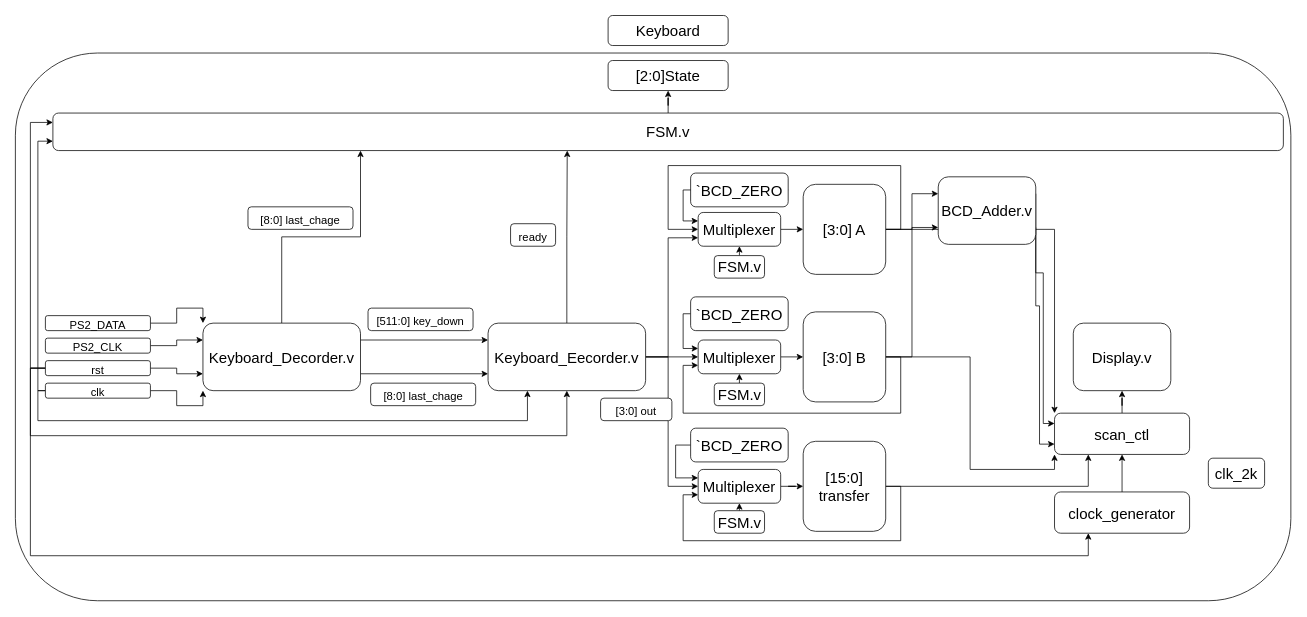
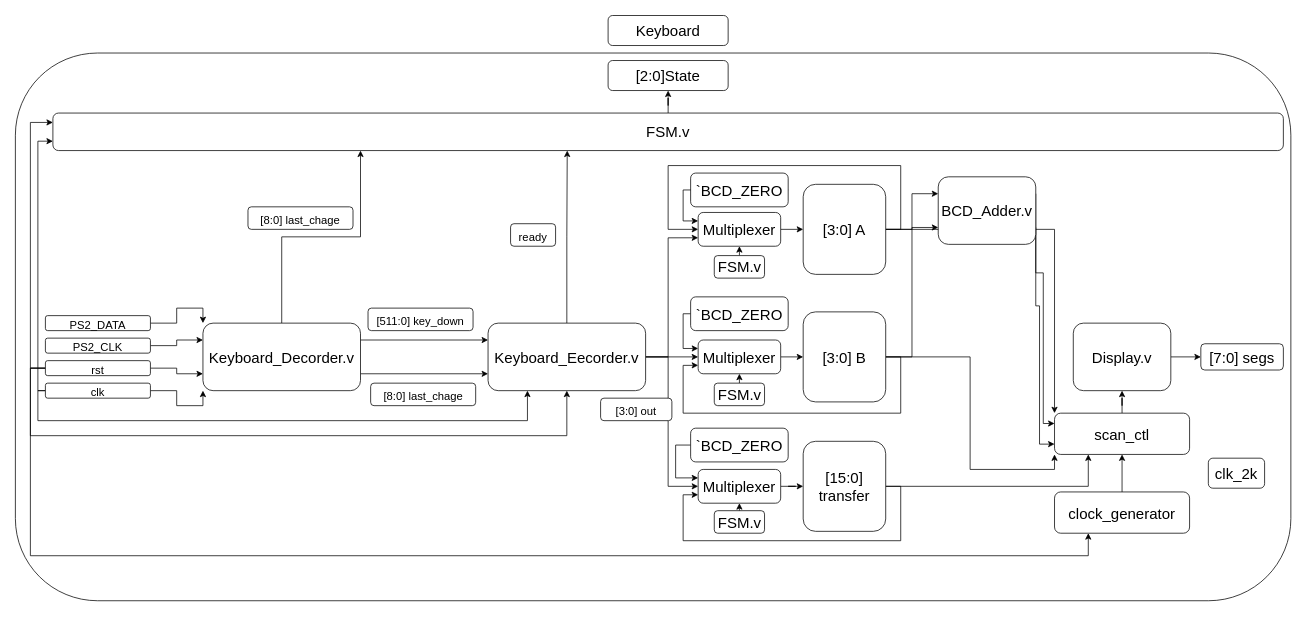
none -> (1194, 357)
none -> (1242, 357)
